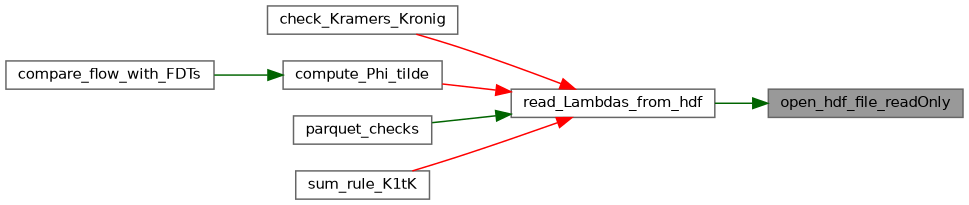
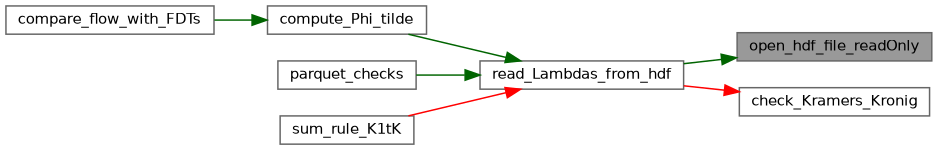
(489, 57) -> (704, 88)
(469, 87) -> (457, 46)
